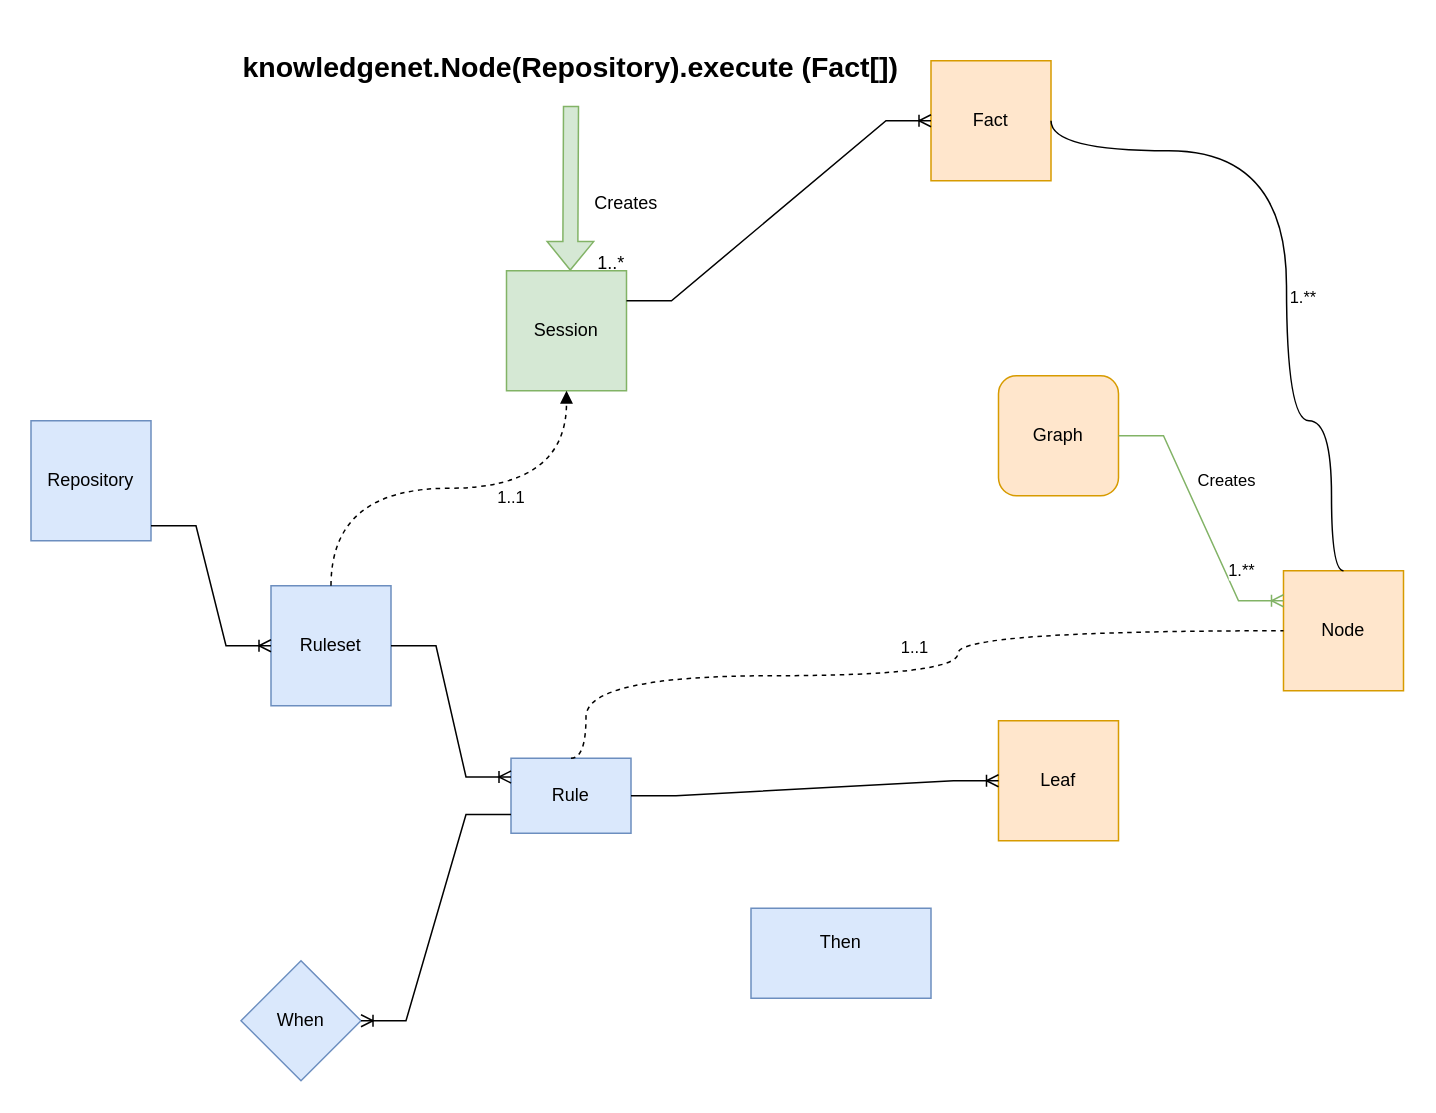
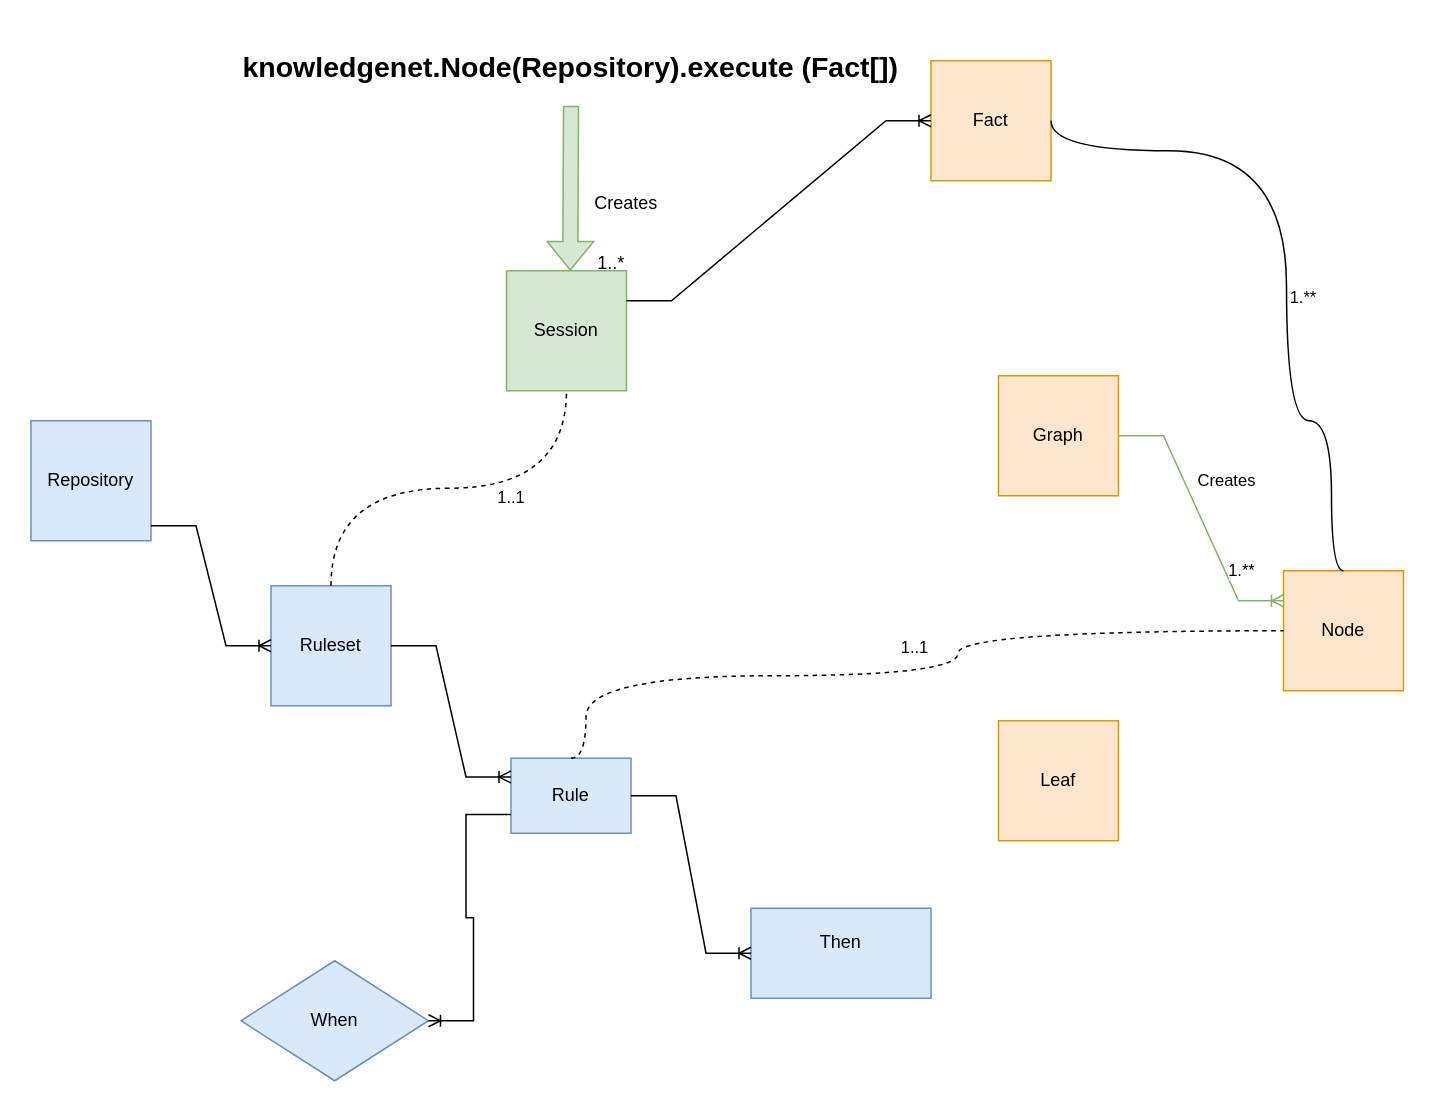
(1058, 436) -> (1058, 436)
(544, 460) -> (547, 454)
(836, 787) -> (695, 895)
(301, 1021) -> (335, 1021)
